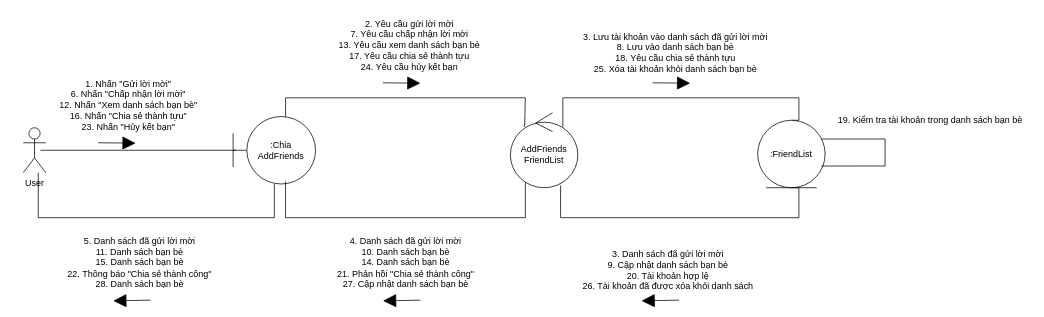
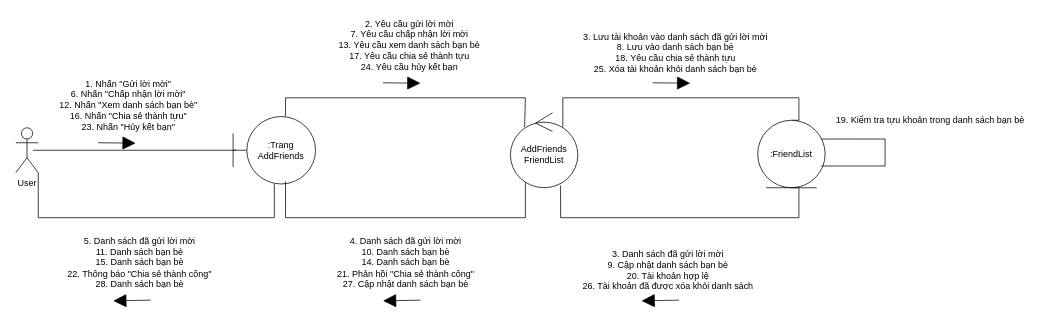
(931, 120) -> (931, 120)
(34, 150) -> (27, 150)
(281, 150) -> (281, 150)
